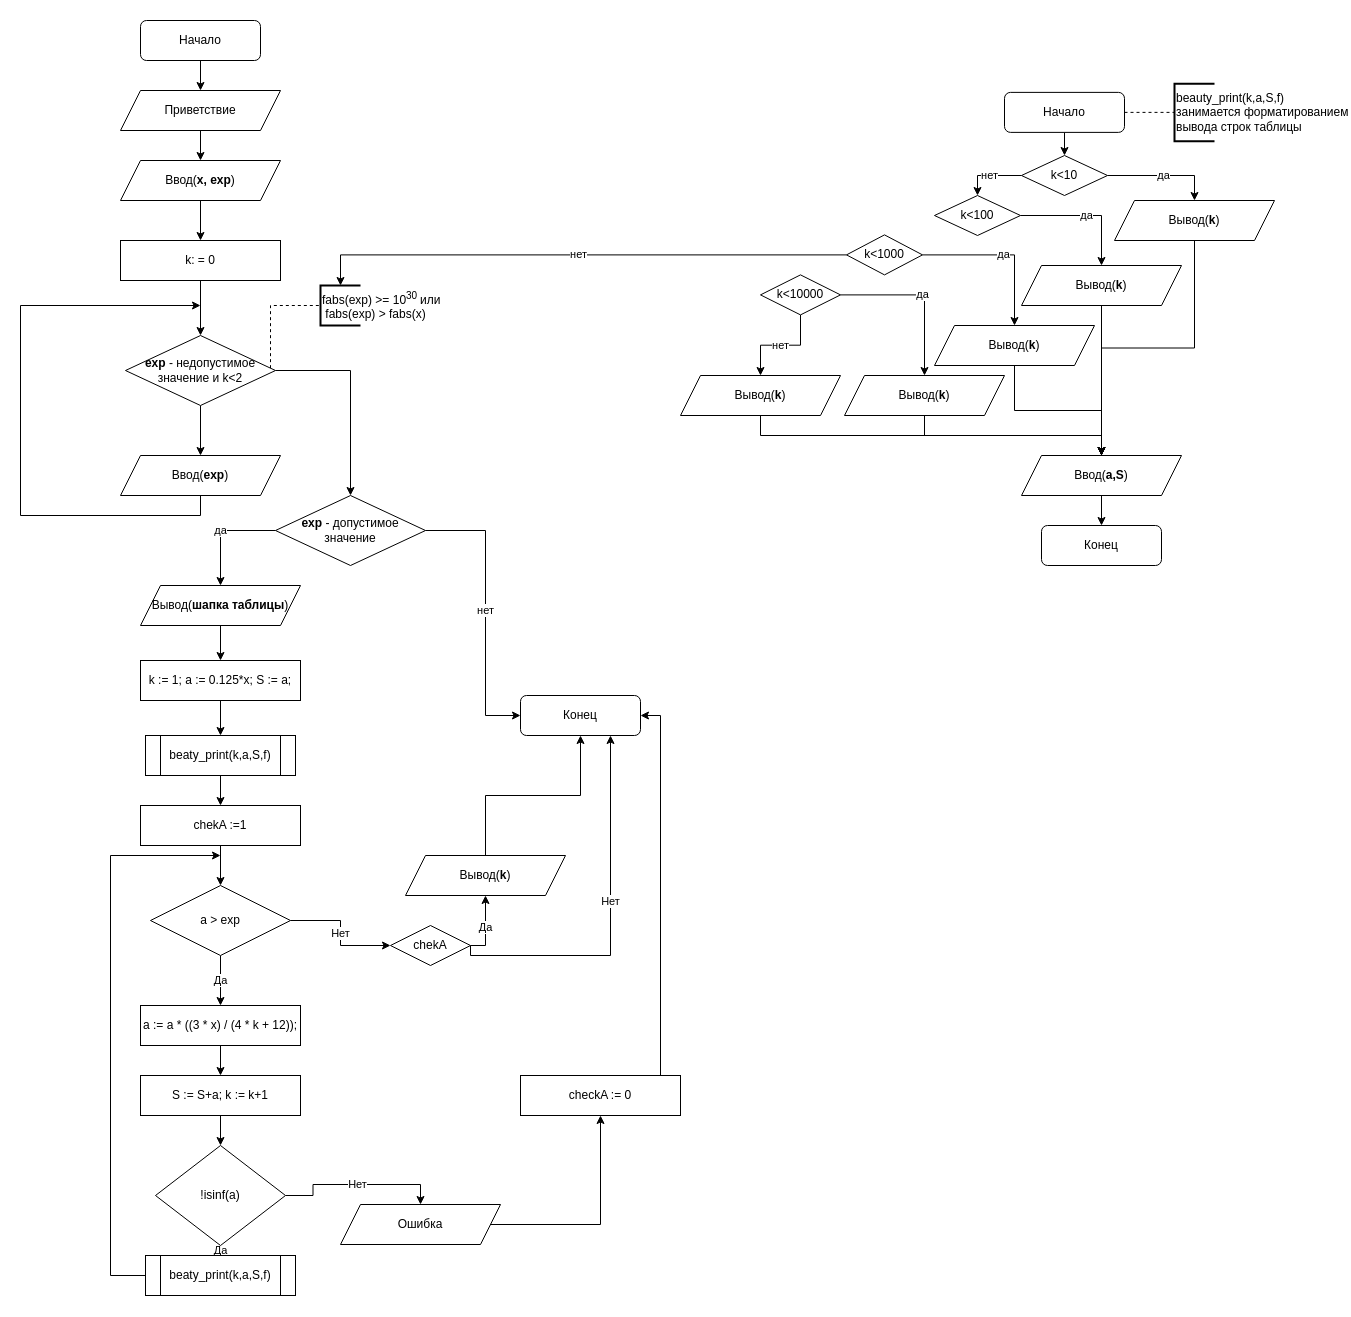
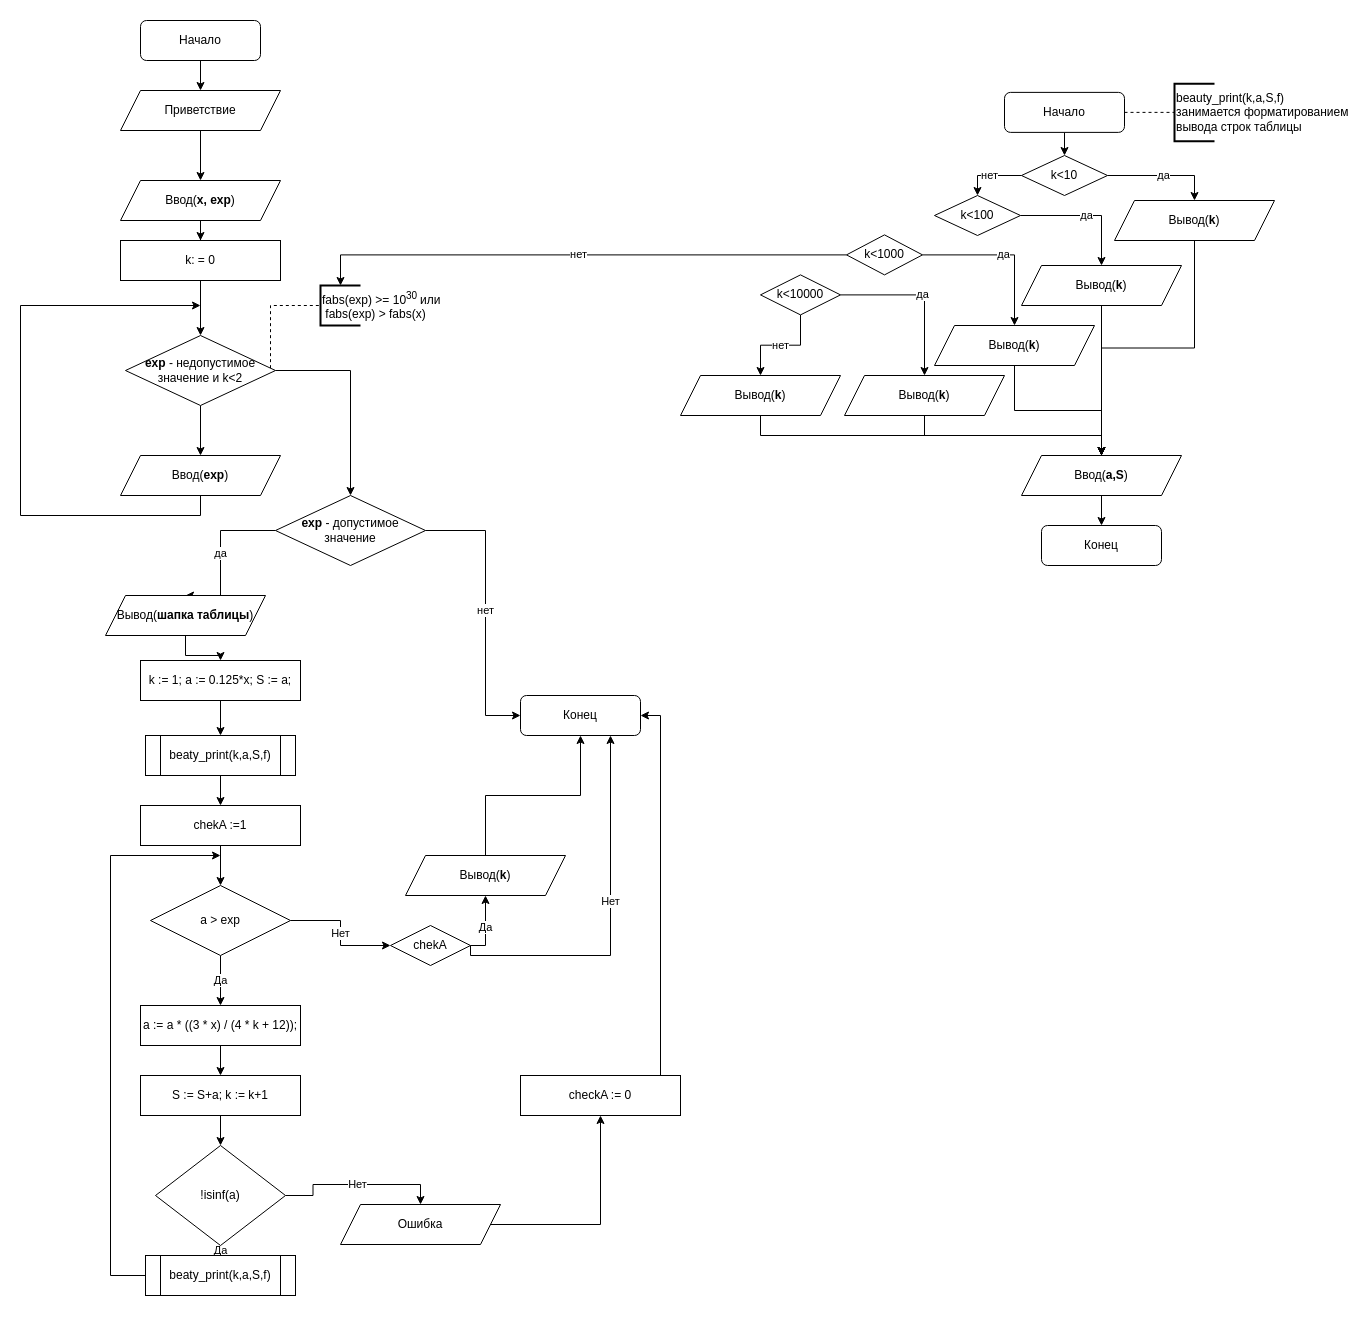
(201, 181) -> (201, 201)
(221, 606) -> (186, 616)
